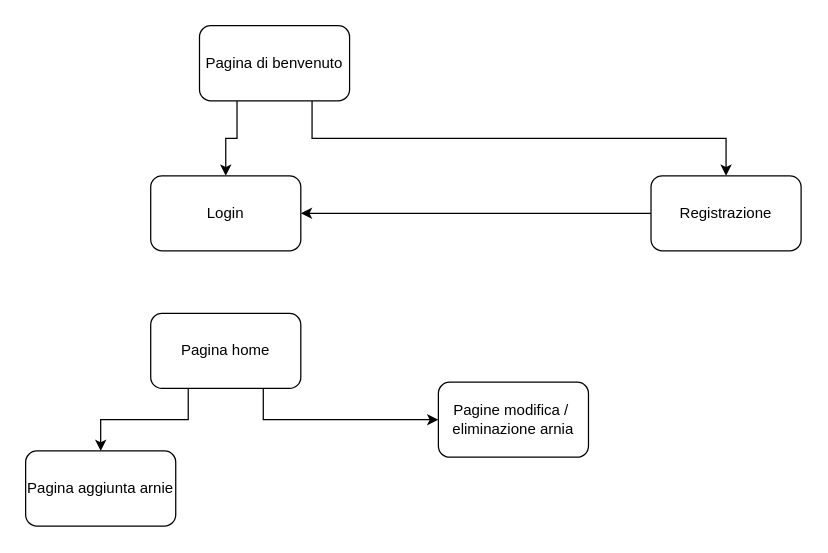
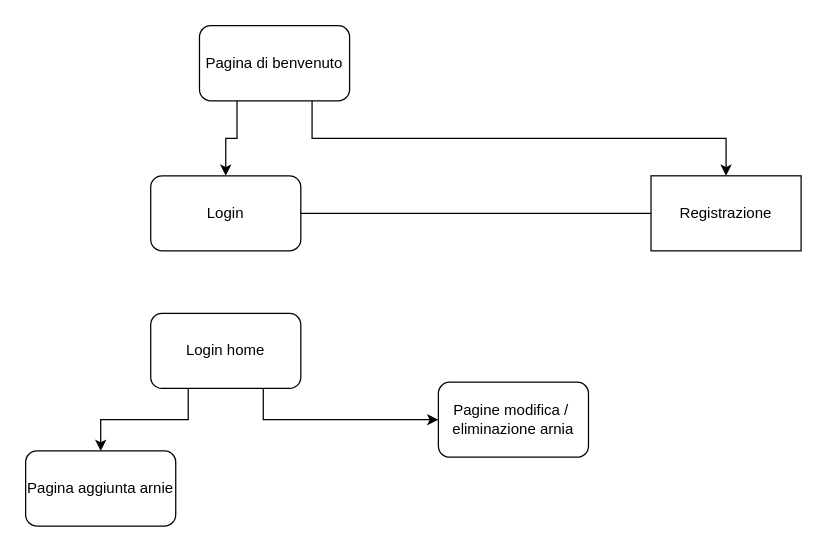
(311, 213) -> (307, 213)
(726, 213) -> (726, 213)
(226, 351) -> (226, 351)
